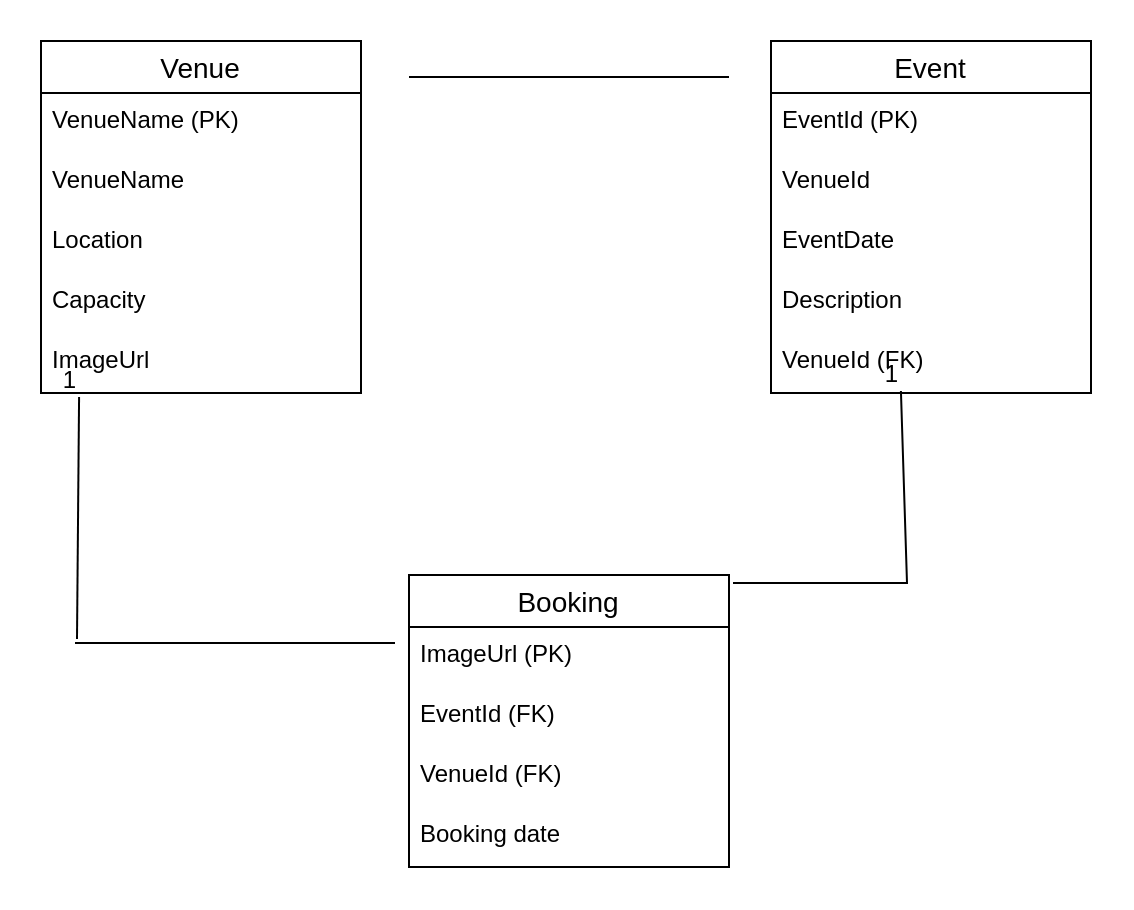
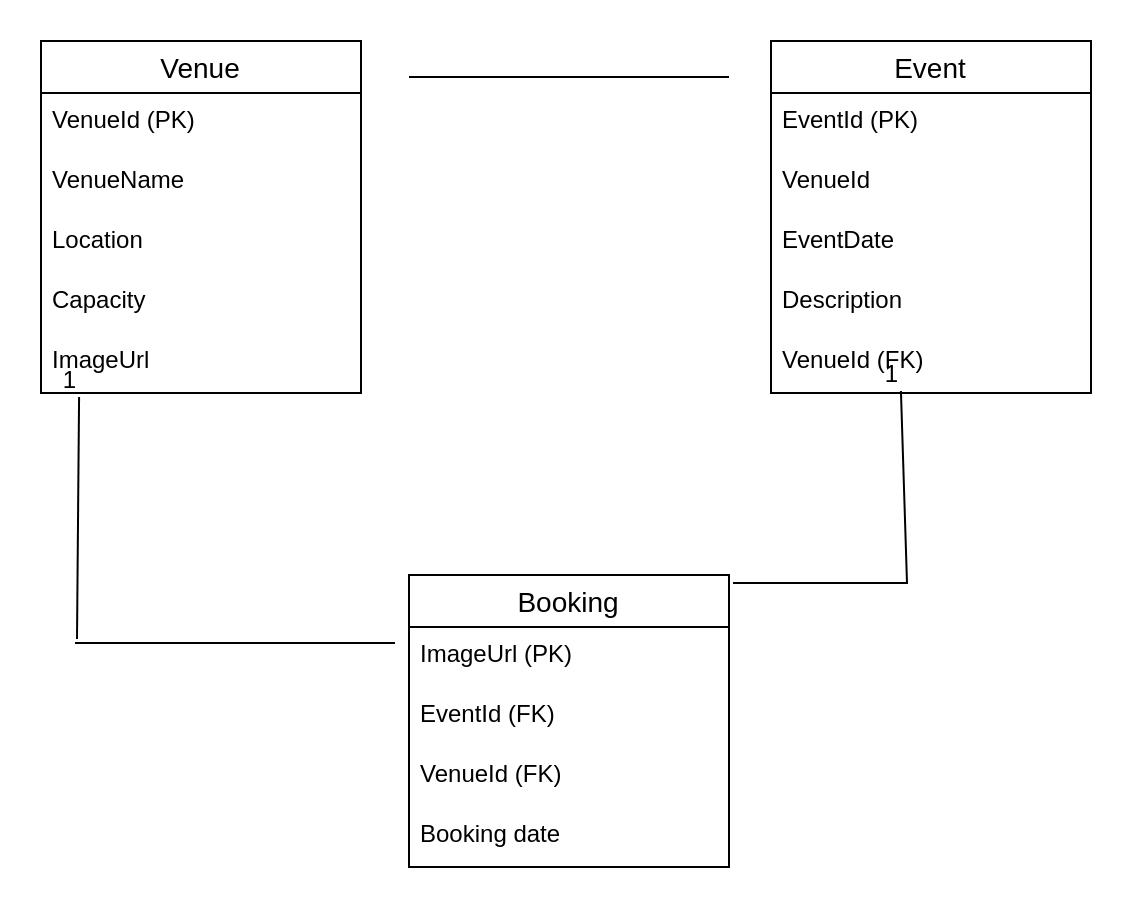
(144, 121) -> (131, 121)
